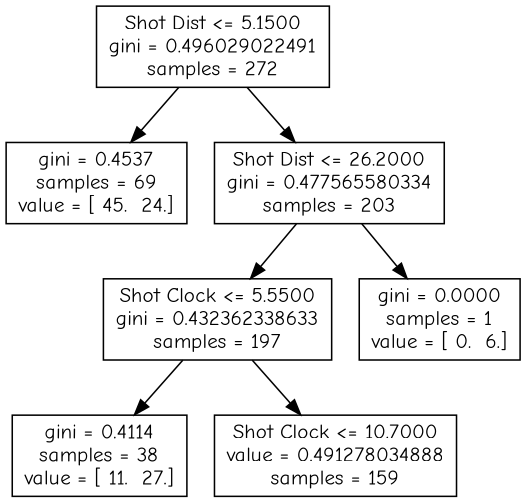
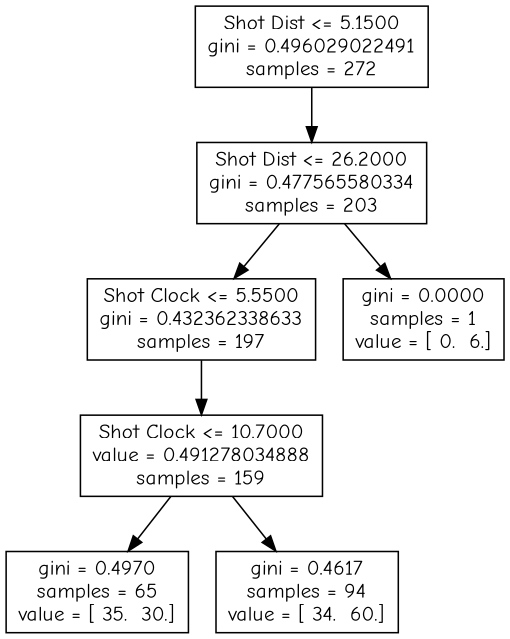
(97, 183) -> none
(100, 456) -> none
none -> (97, 592)
none -> (307, 592)
